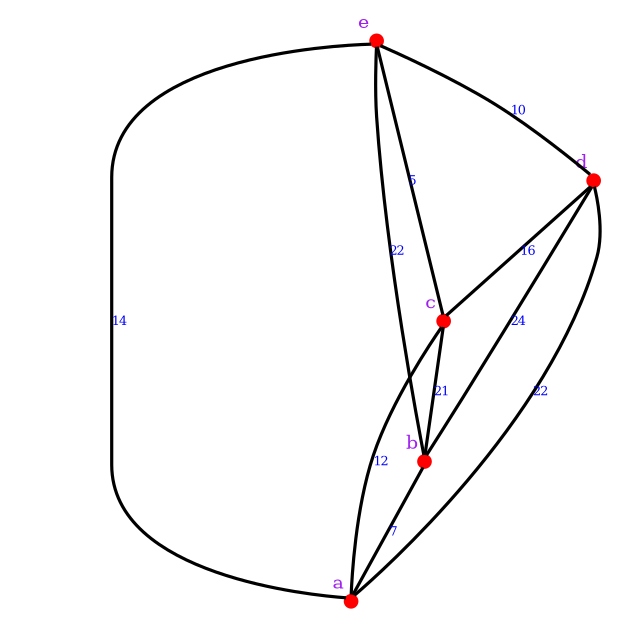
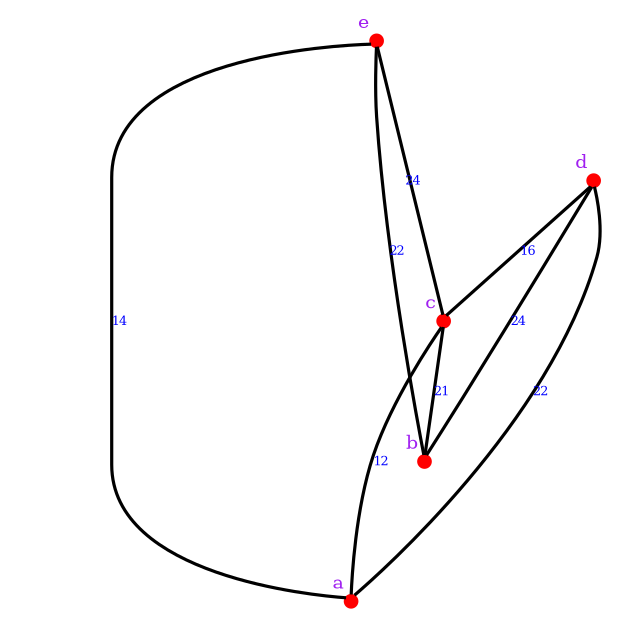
(490, 102) -> none
(413, 181) -> (413, 181)
(388, 531) -> none
